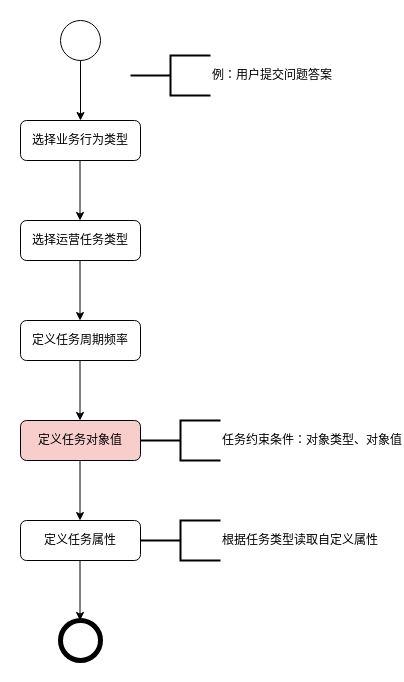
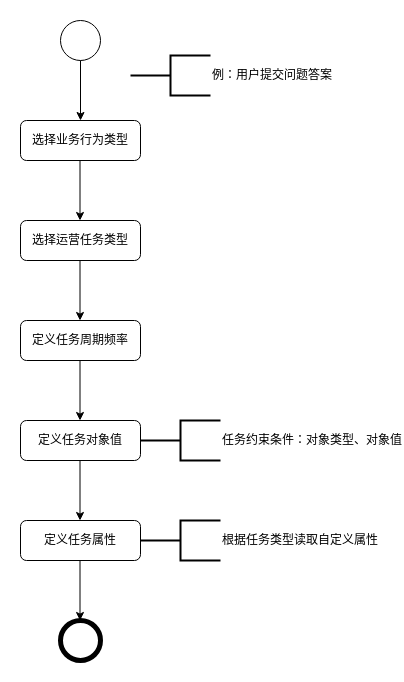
(81, 441) -> (81, 441)
